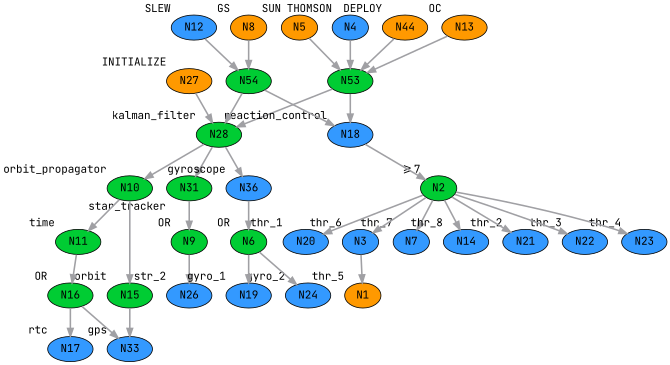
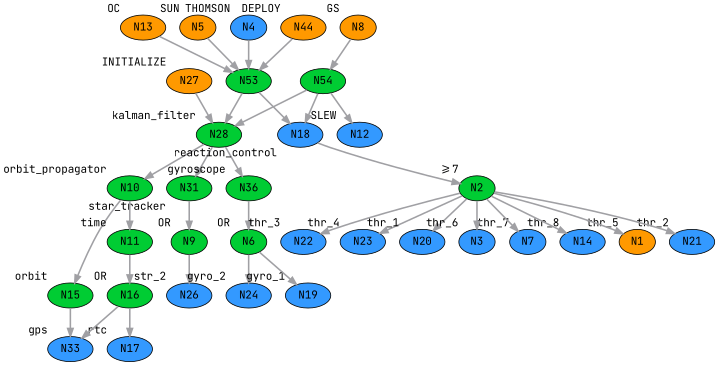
(218, 52) -> (339, 105)
(249, 188) -> (249, 188)
(361, 265) -> (555, 210)
